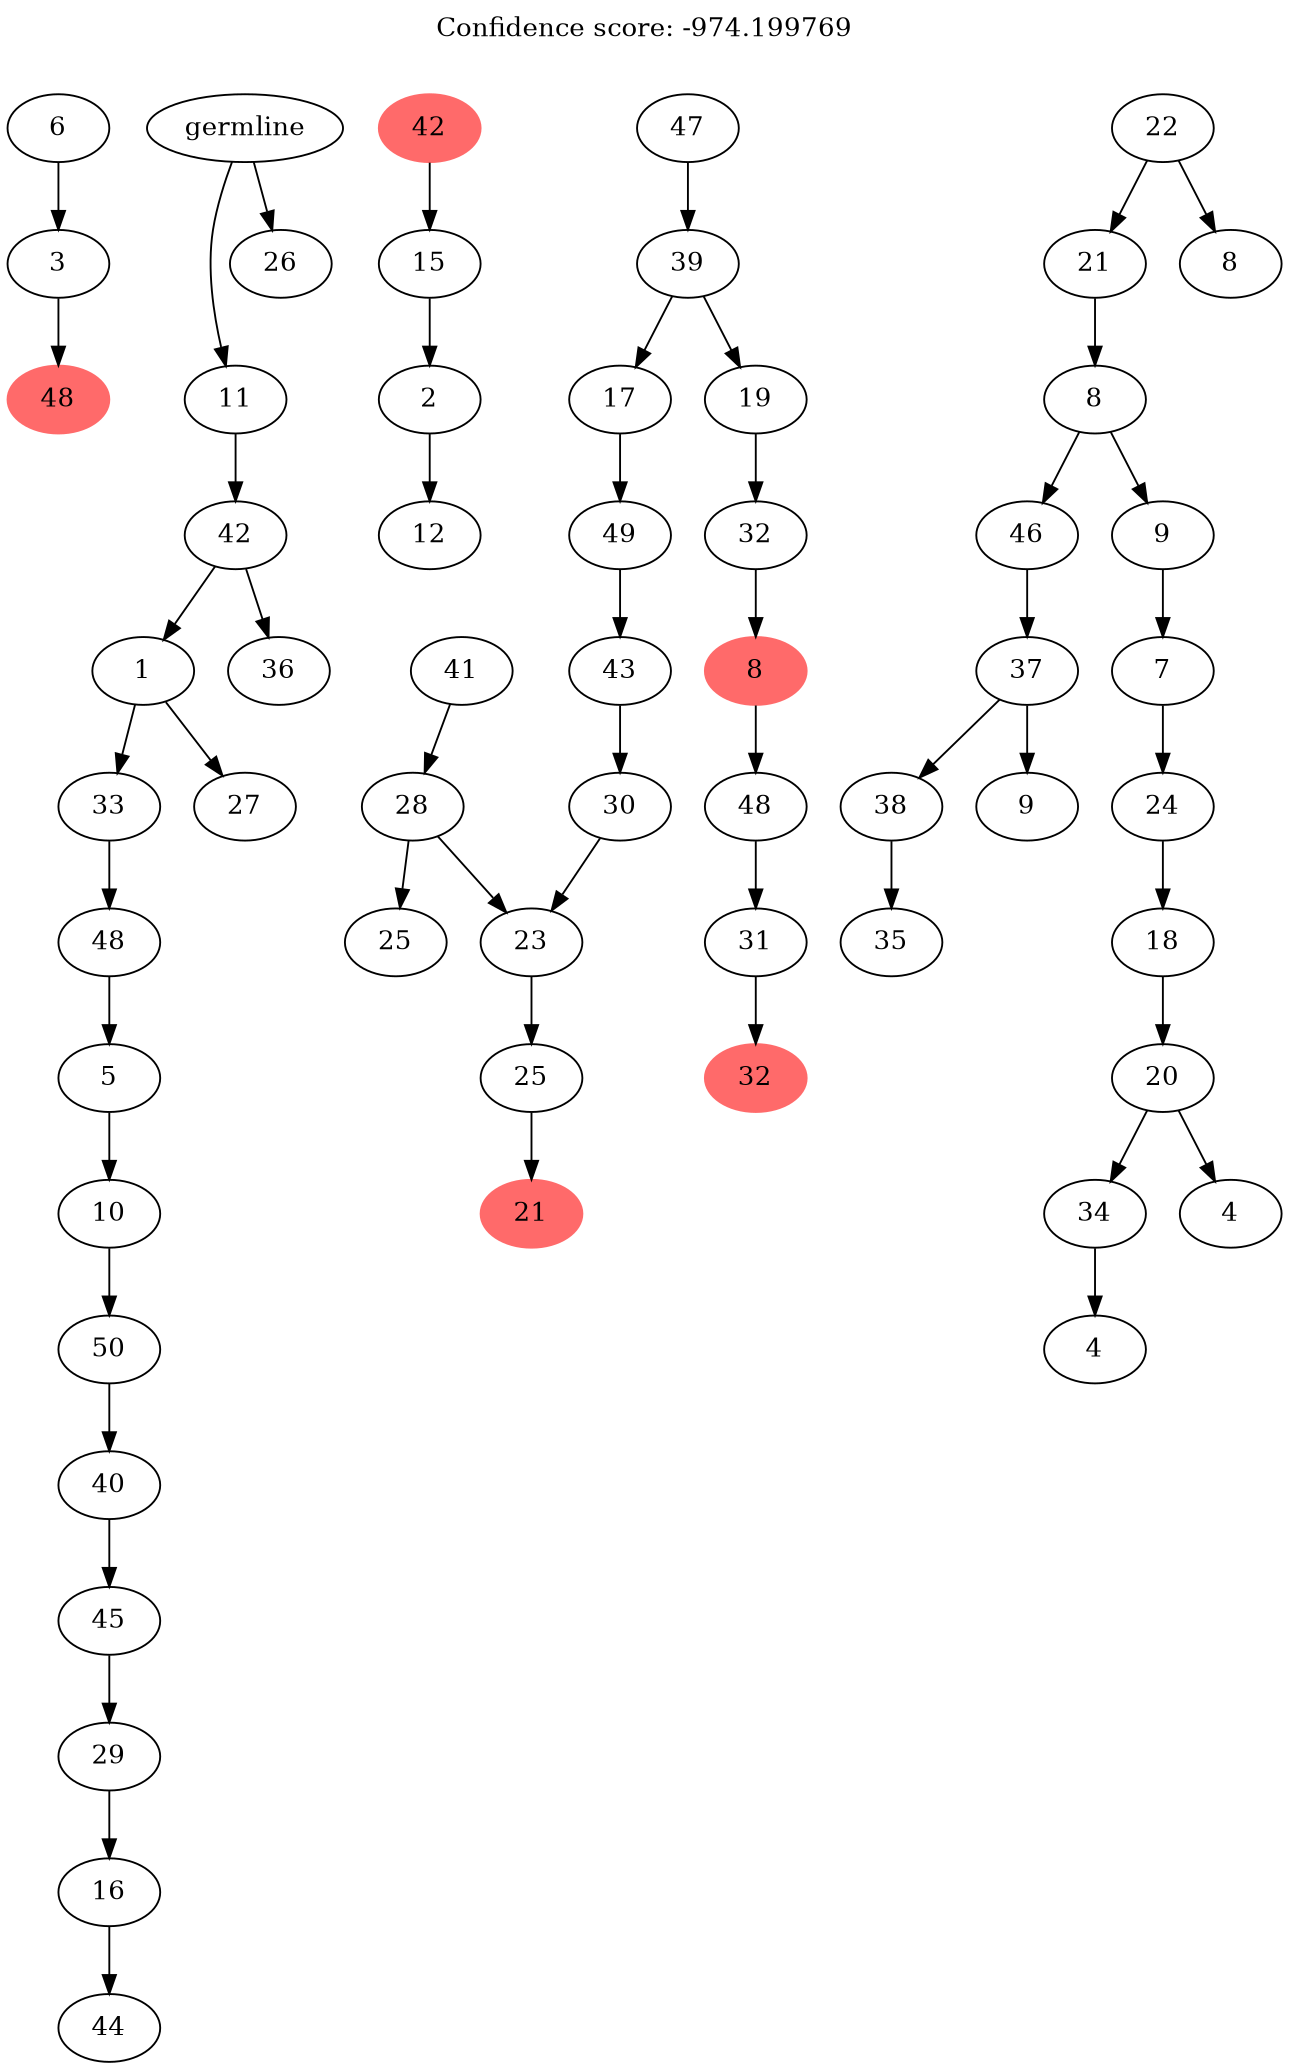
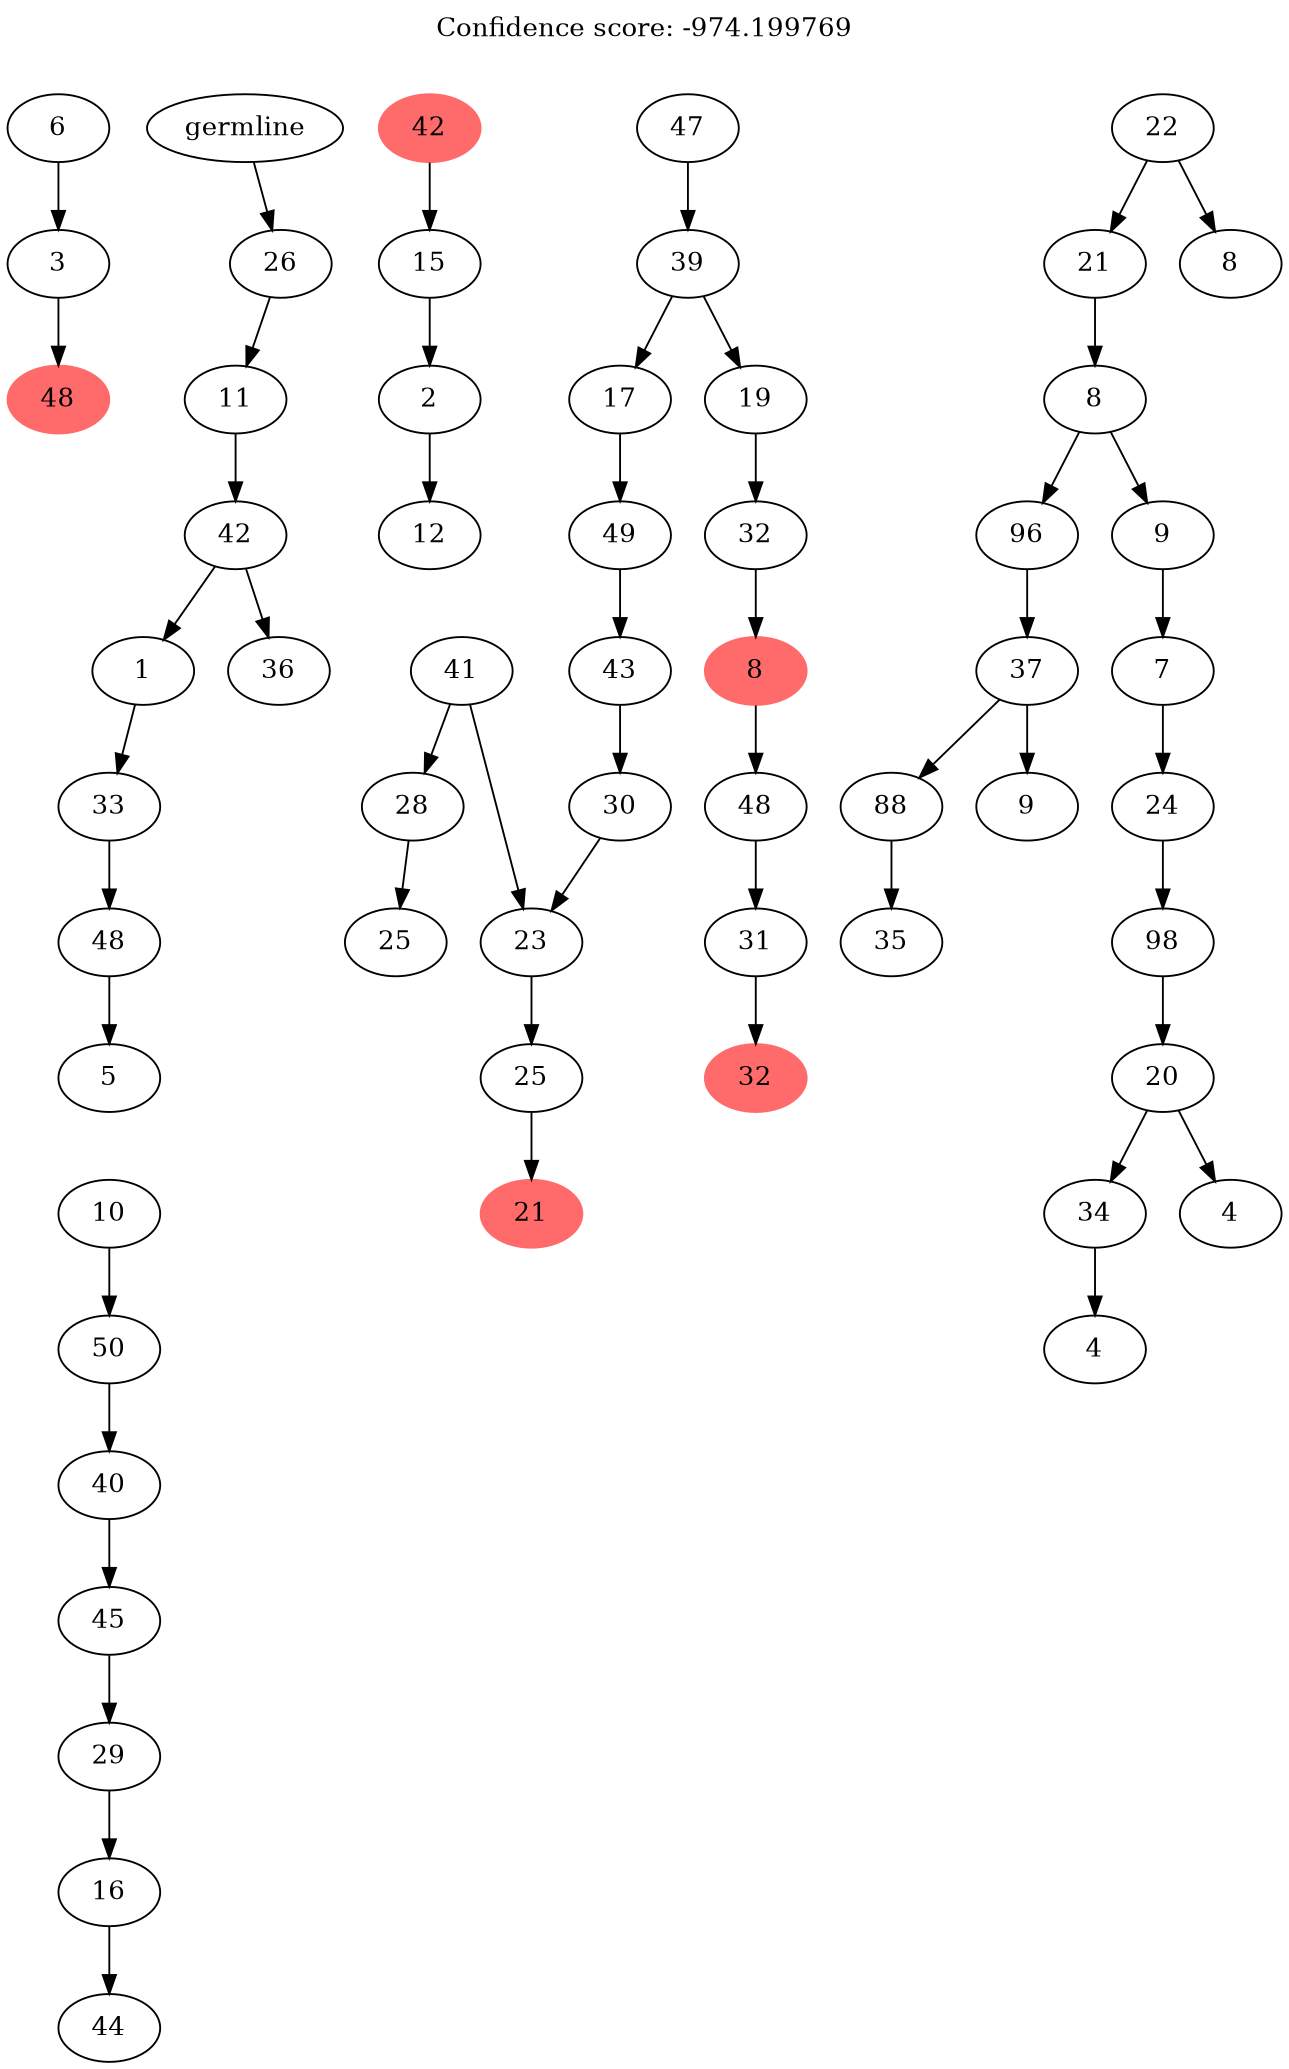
(211, 253) -> (261, 323)
(1027, 535) -> (1027, 535)
(245, 807) -> none
(891, 807) -> (891, 807)
(466, 867) -> (494, 797)
(1163, 942) -> (1163, 942)
(109, 1137) -> none
